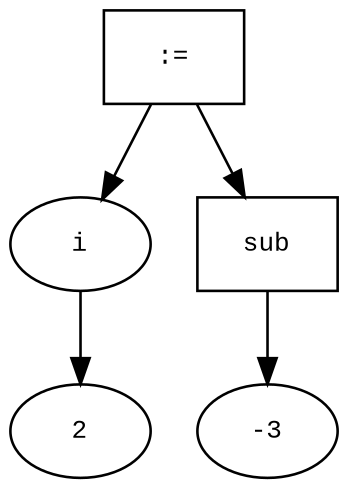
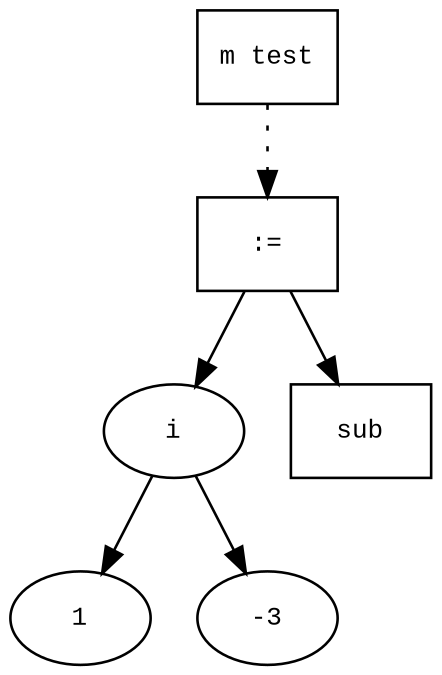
none -> (268, 57)
(268, 325) -> (215, 513)
(81, 431) -> (81, 618)
